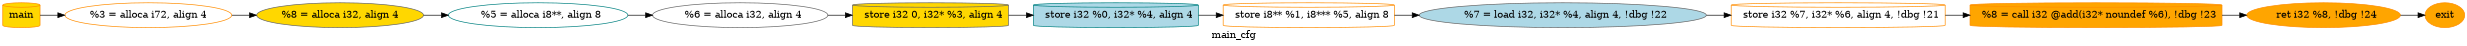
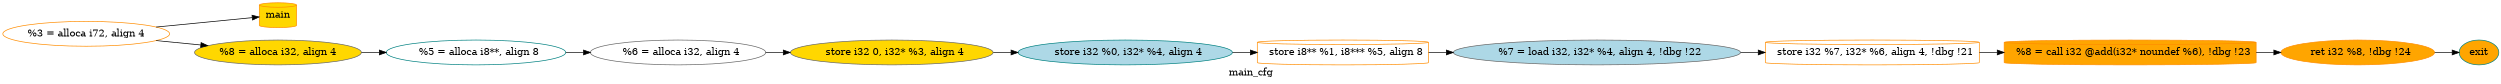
(49, 15) -> (204, 22)
(930, 15) -> (892, 52)
(1116, 15) -> (1125, 52)
(2445, 15) -> (2479, 52)
